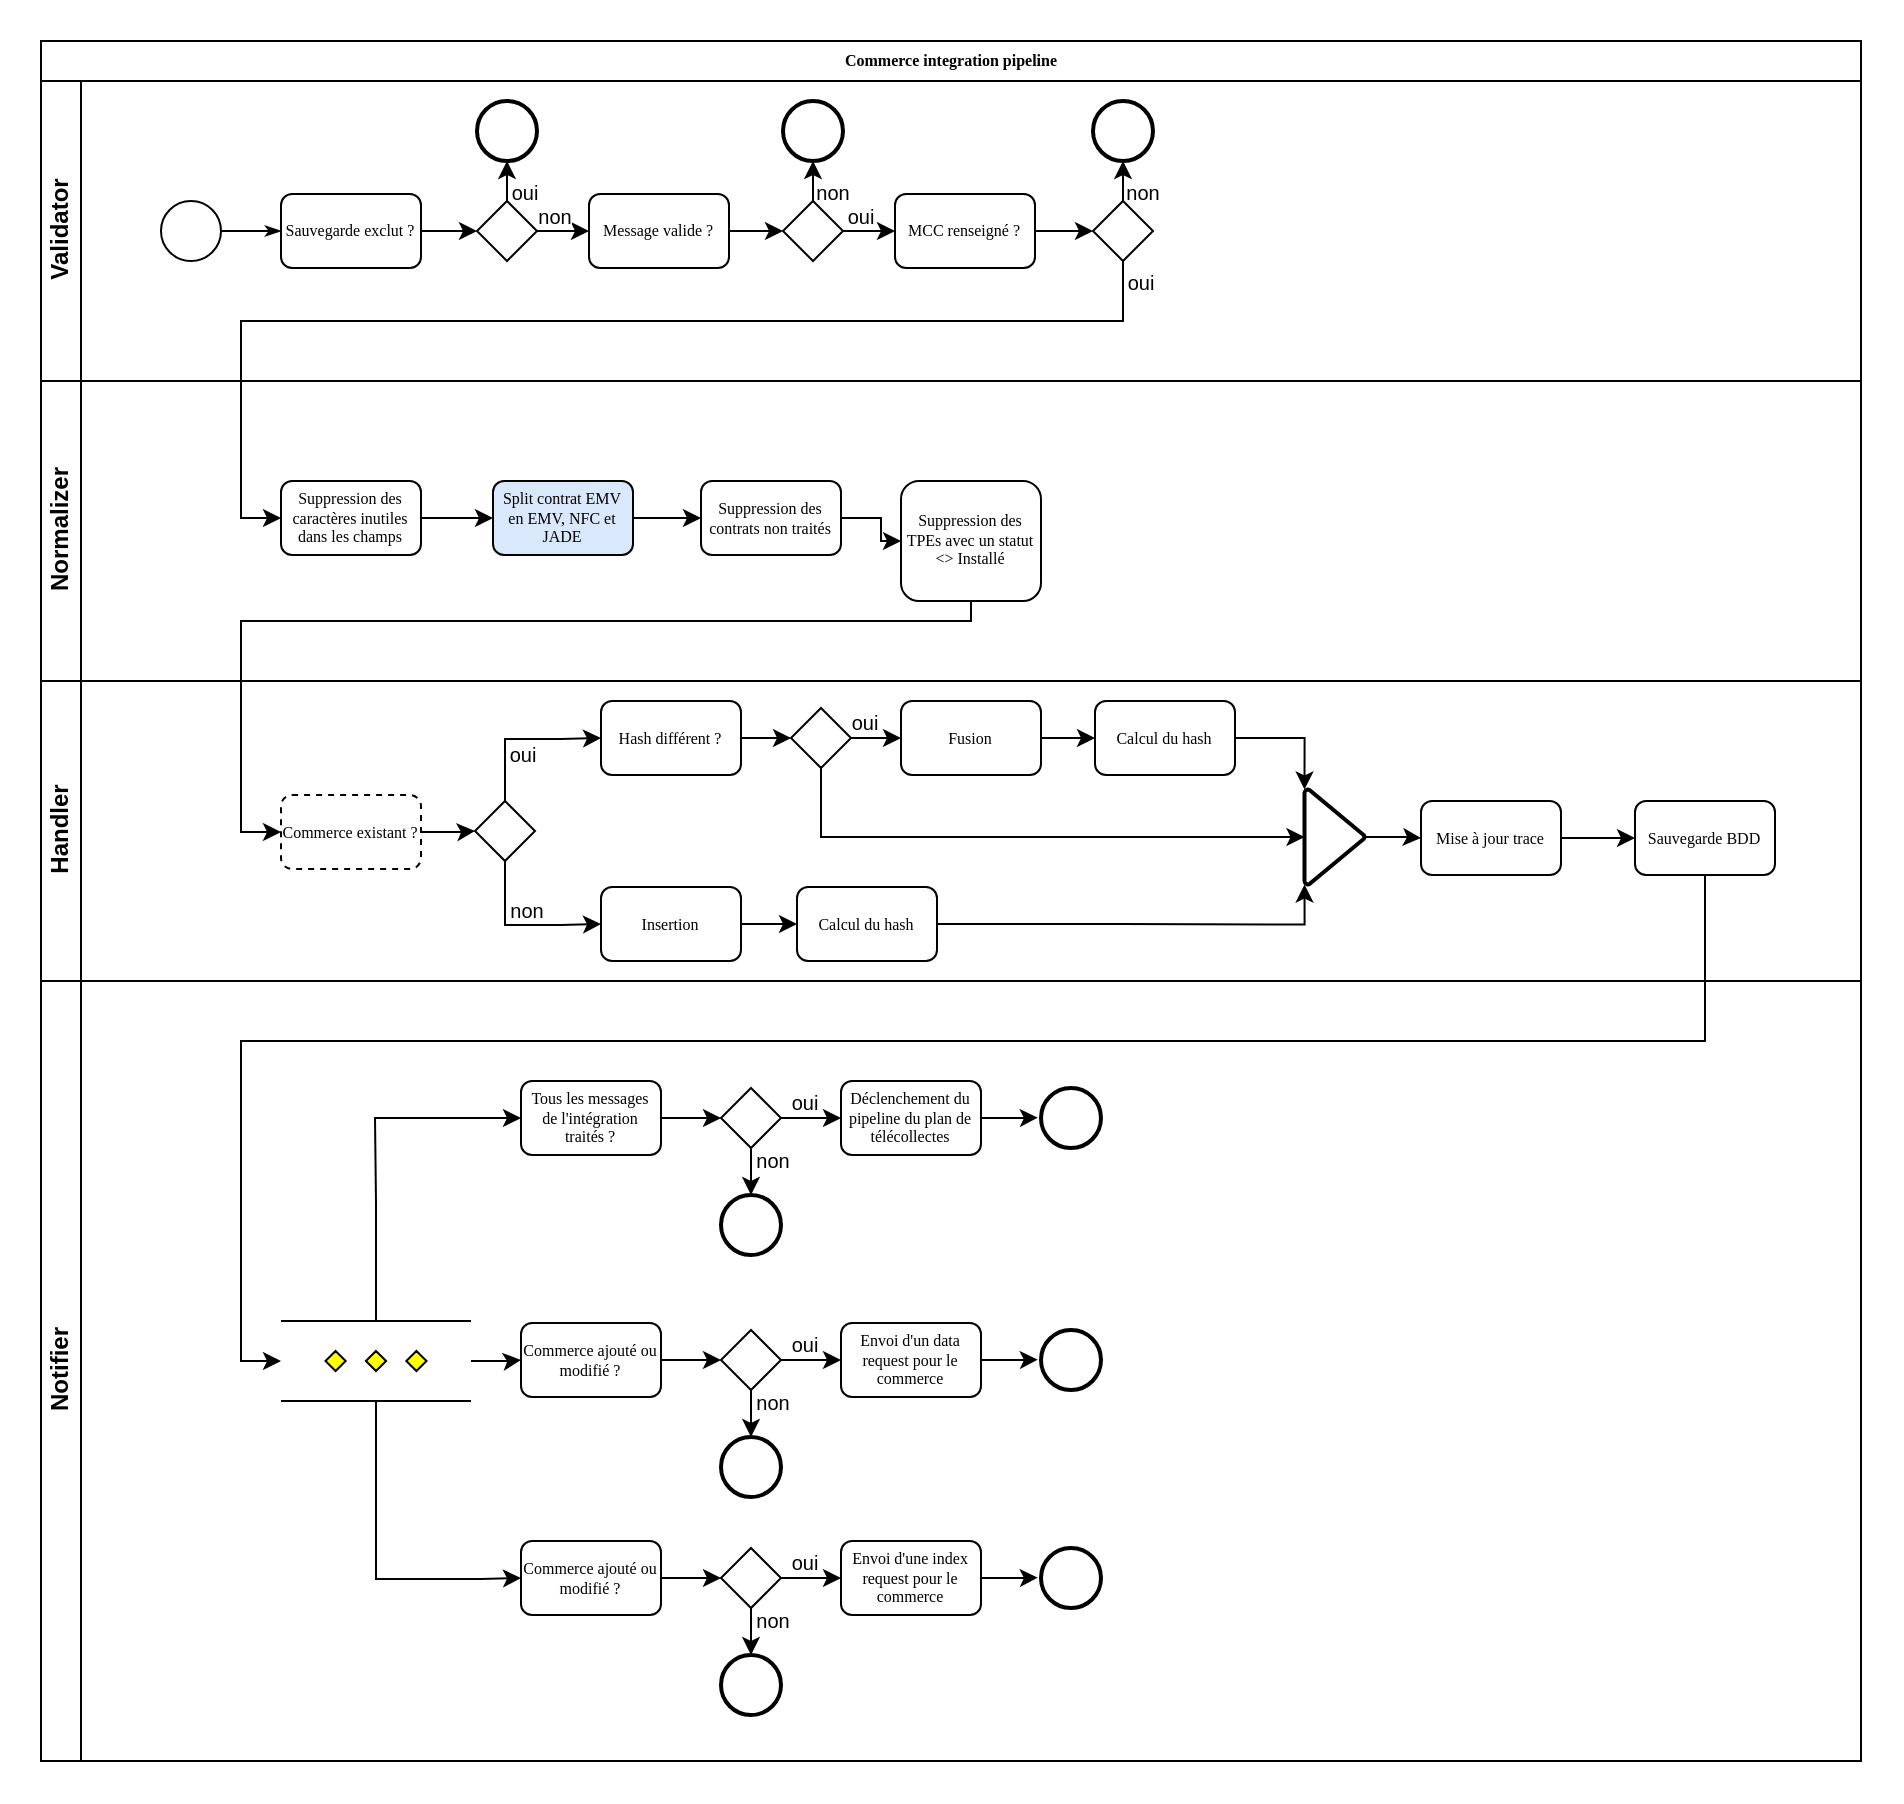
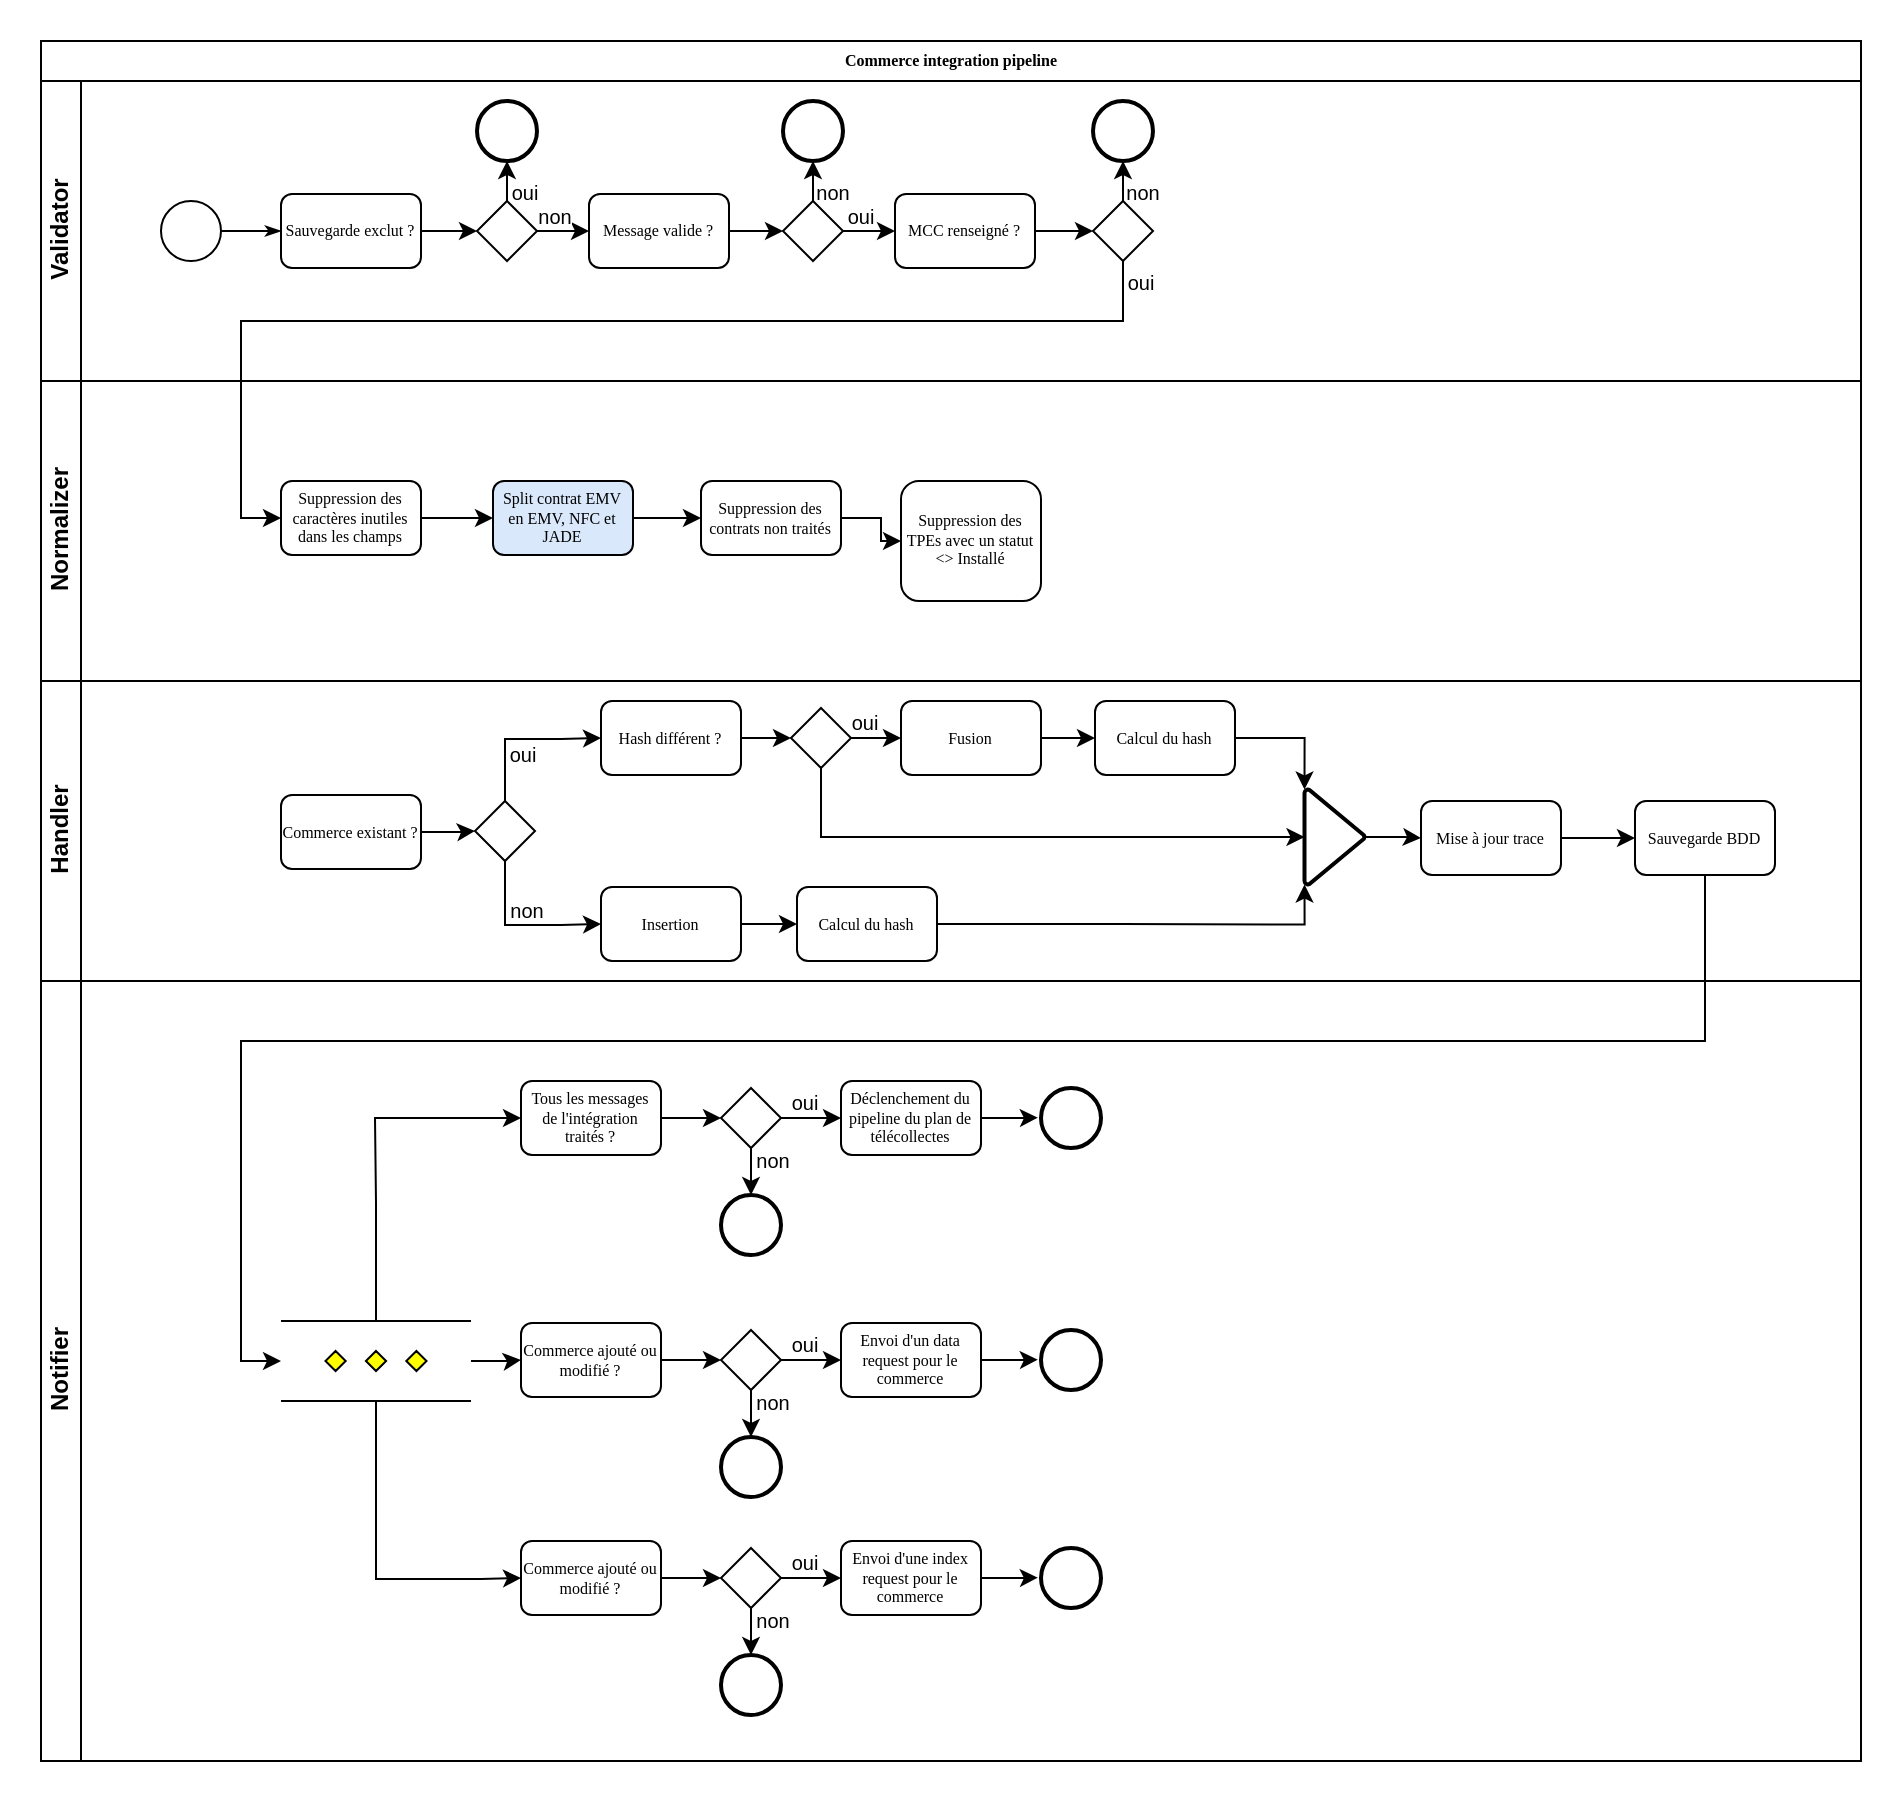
(588, 621) -> none
(351, 832) -> (351, 832)
